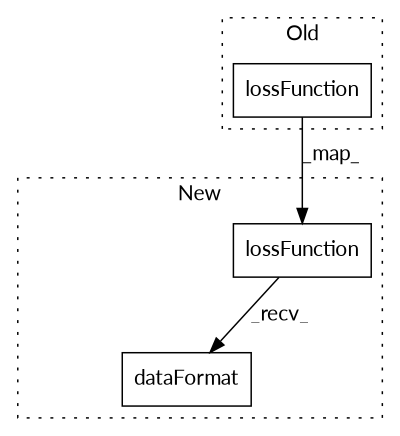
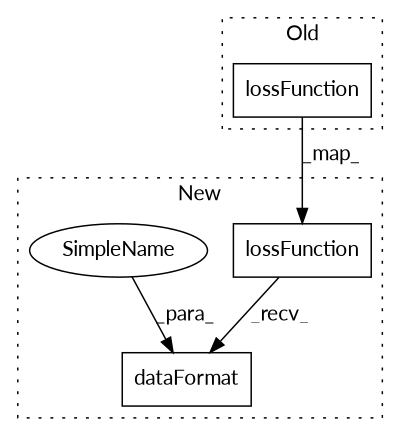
none -> (119, 250)
